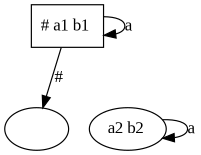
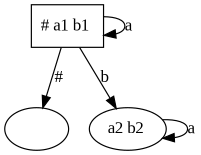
none -> (95, 73)
